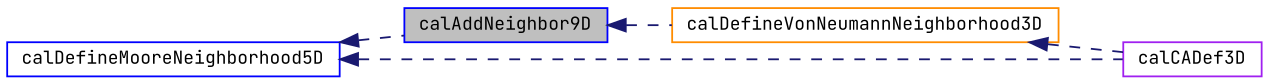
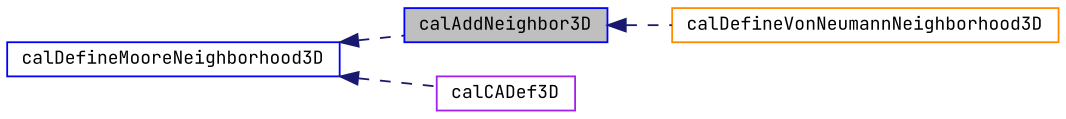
(506, 25) -> (506, 25)
(1086, 48) -> none
(173, 59) -> (173, 59)
